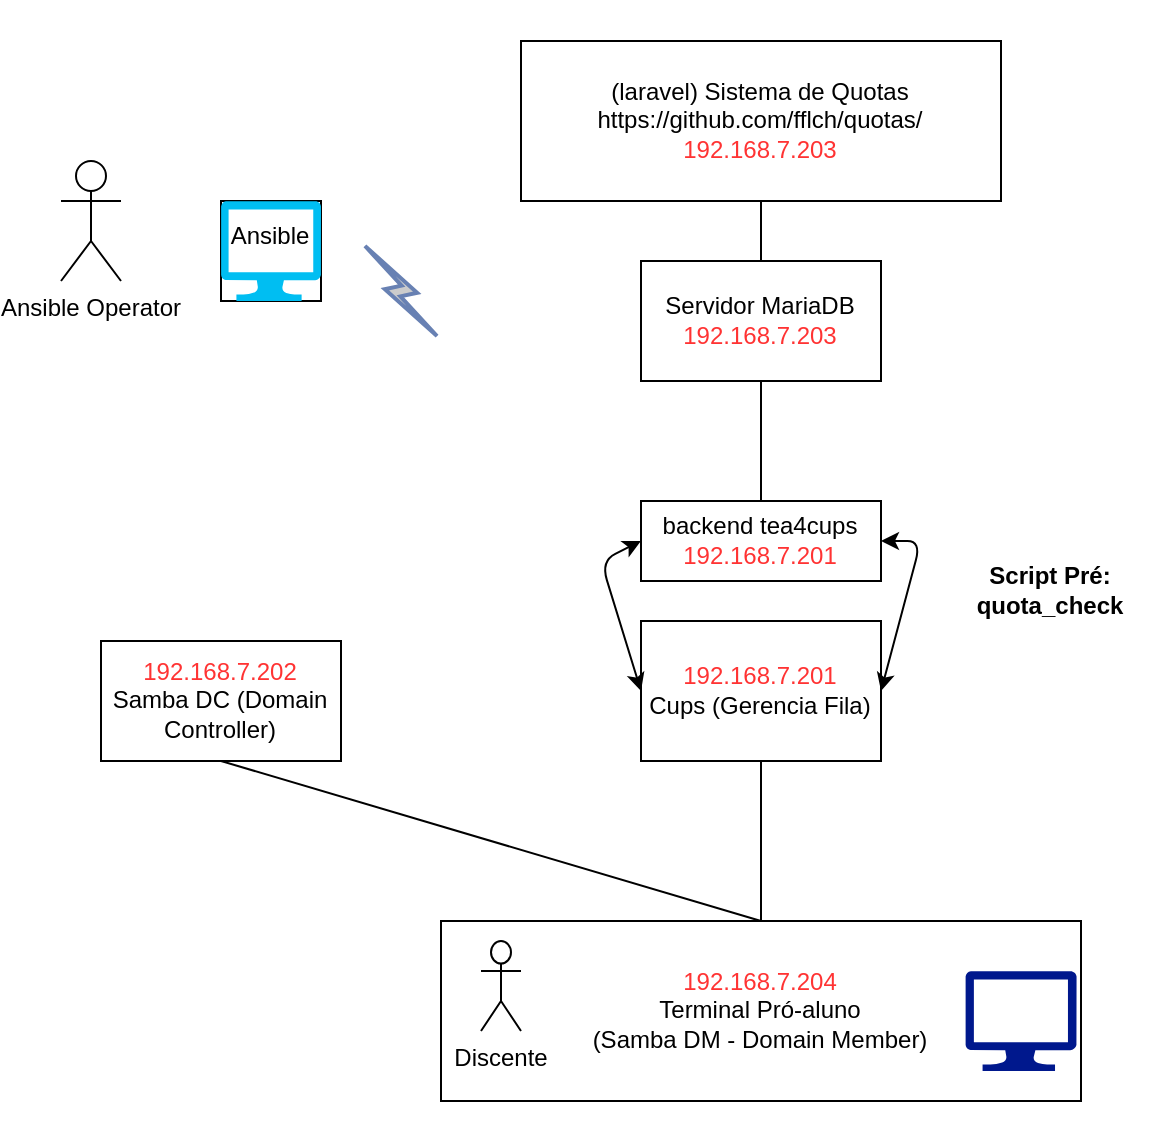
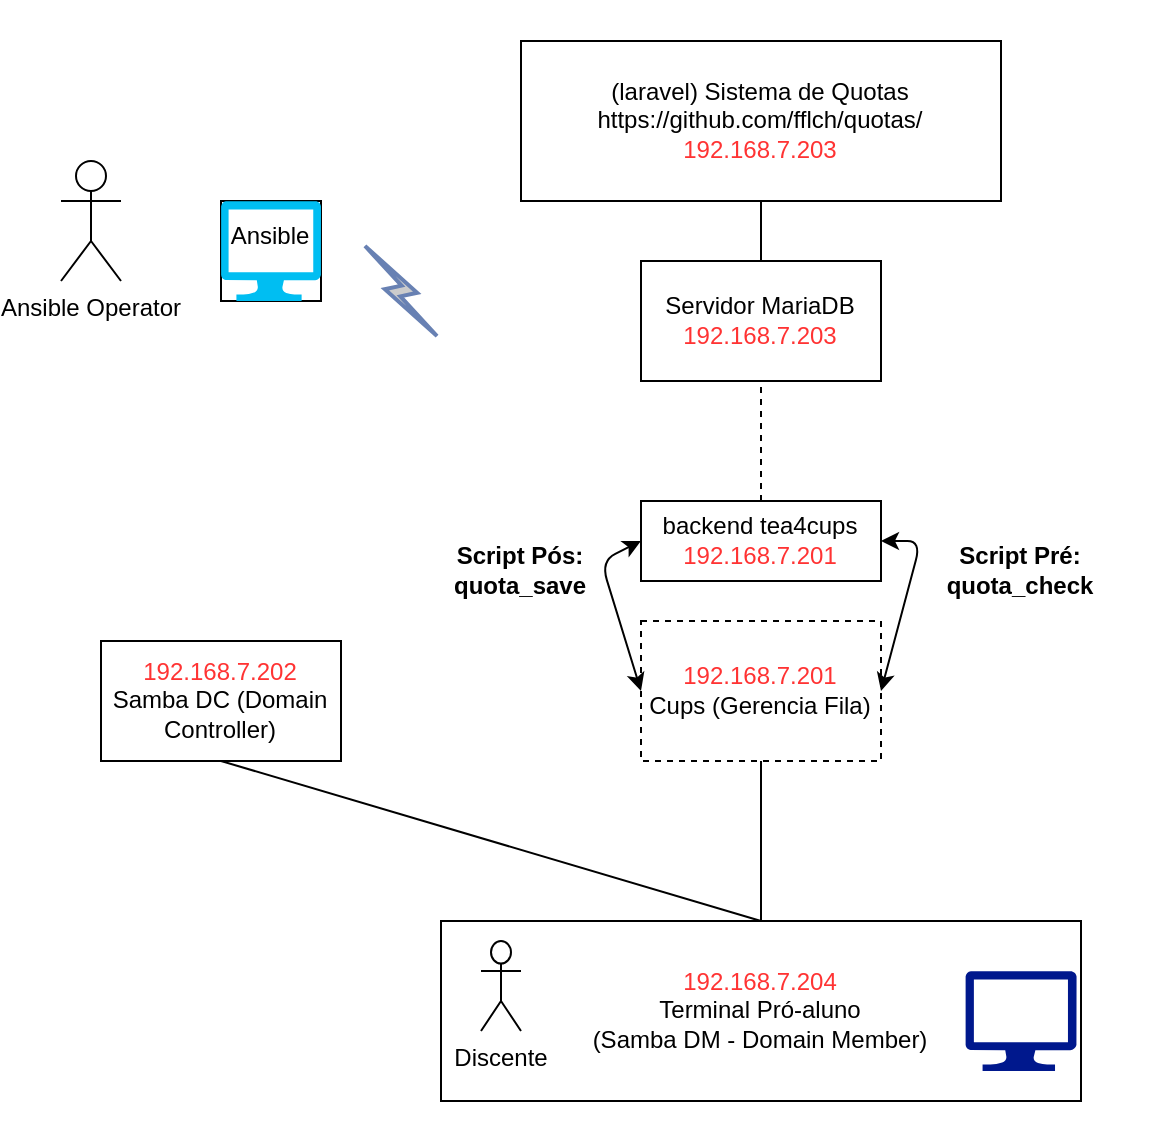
(761, 439) -> (761, 439)
none -> (521, 571)
(1051, 591) -> (1021, 571)
(761, 691) -> (761, 691)
